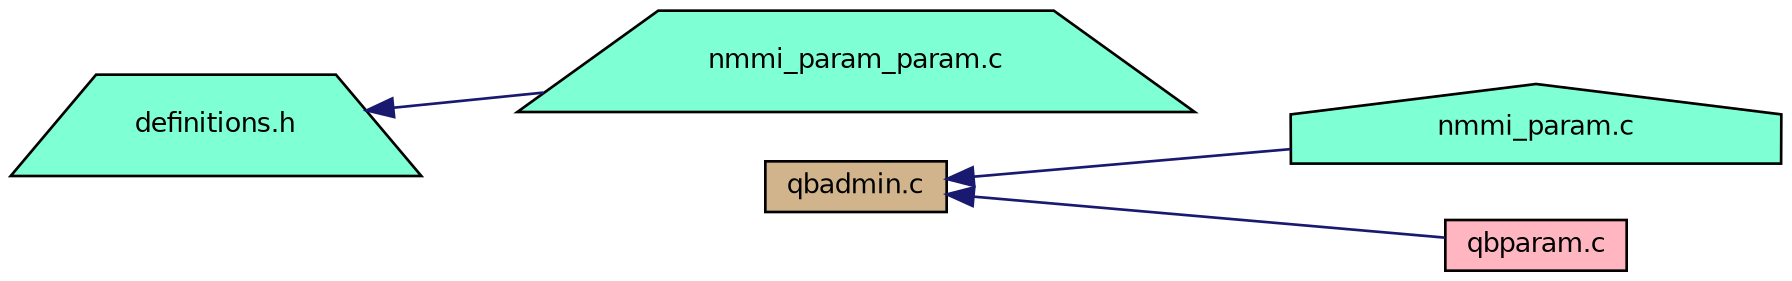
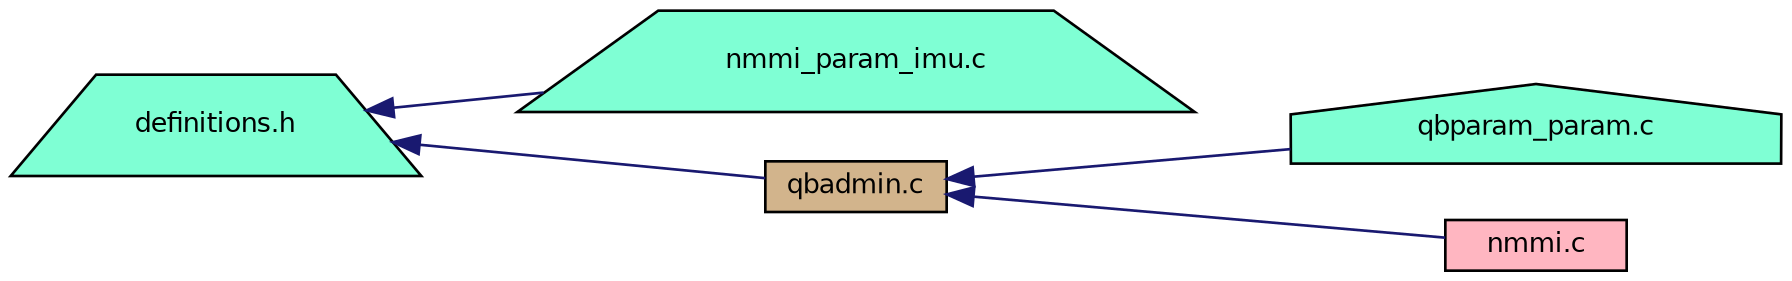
(856, 61) -> (856, 61)
(1536, 128) -> (1536, 128)
none -> (592, 161)
(1536, 245) -> (1536, 245)
